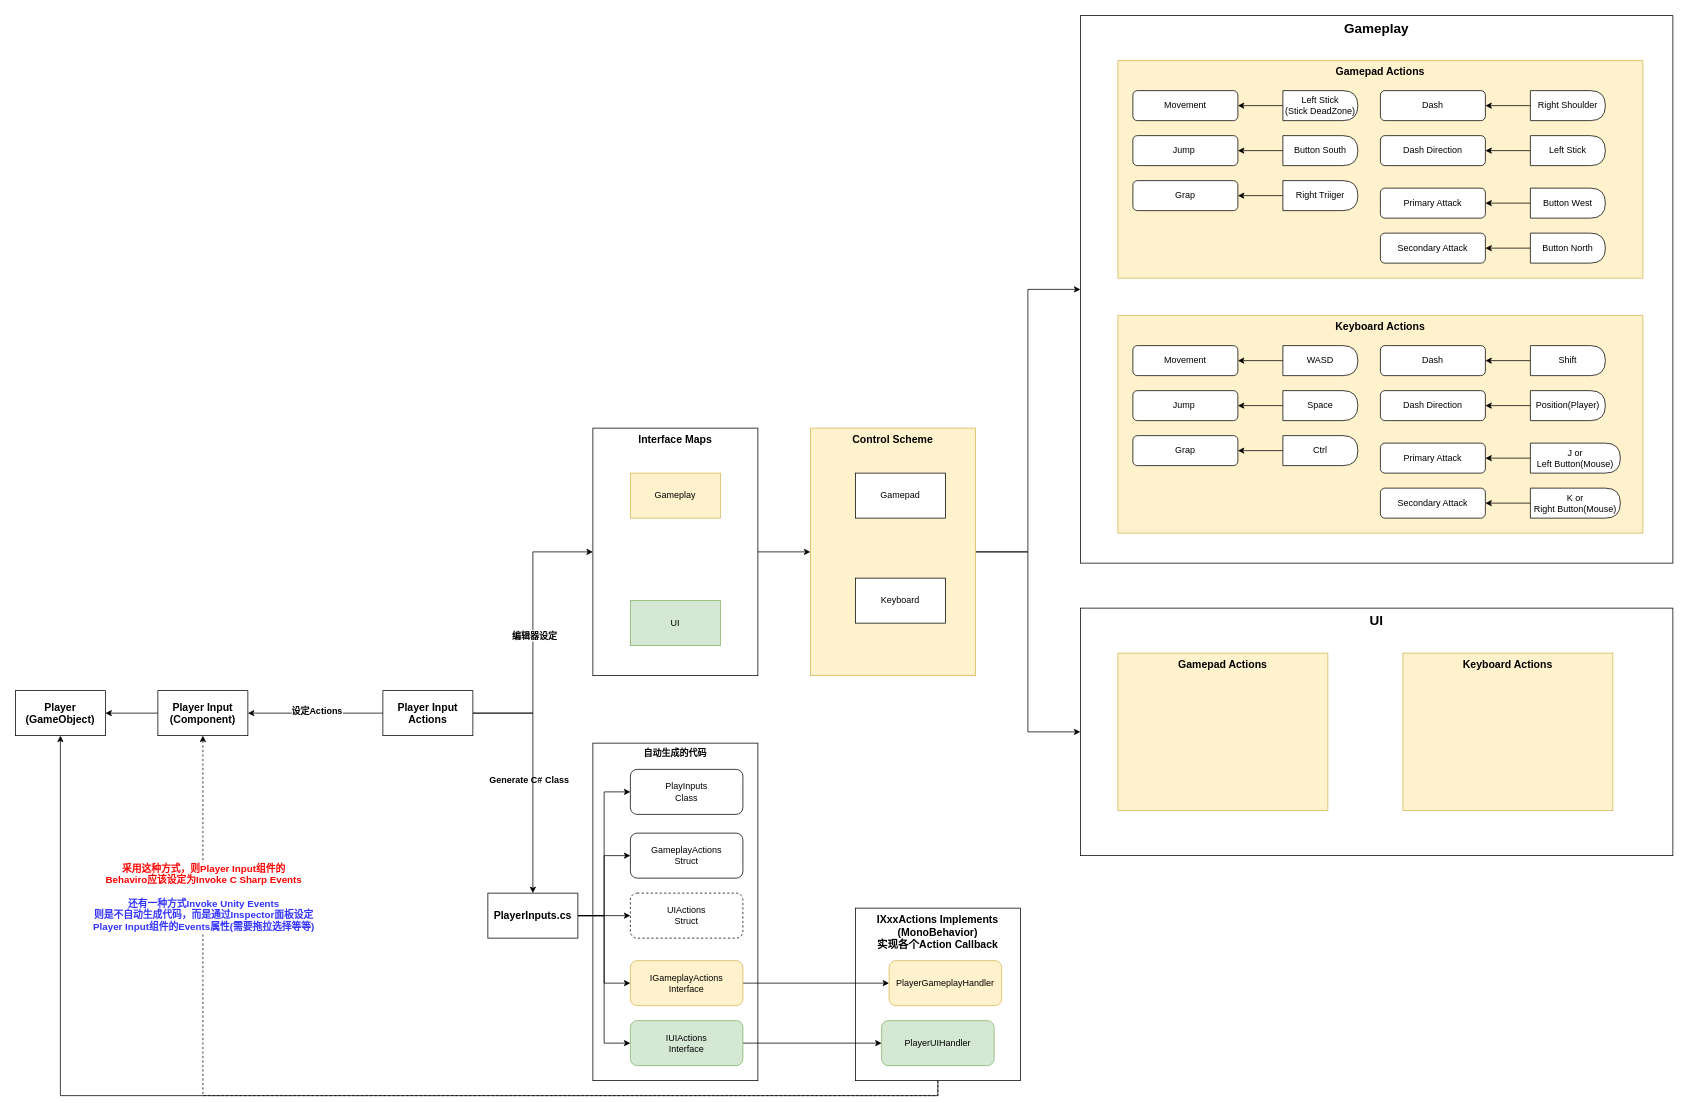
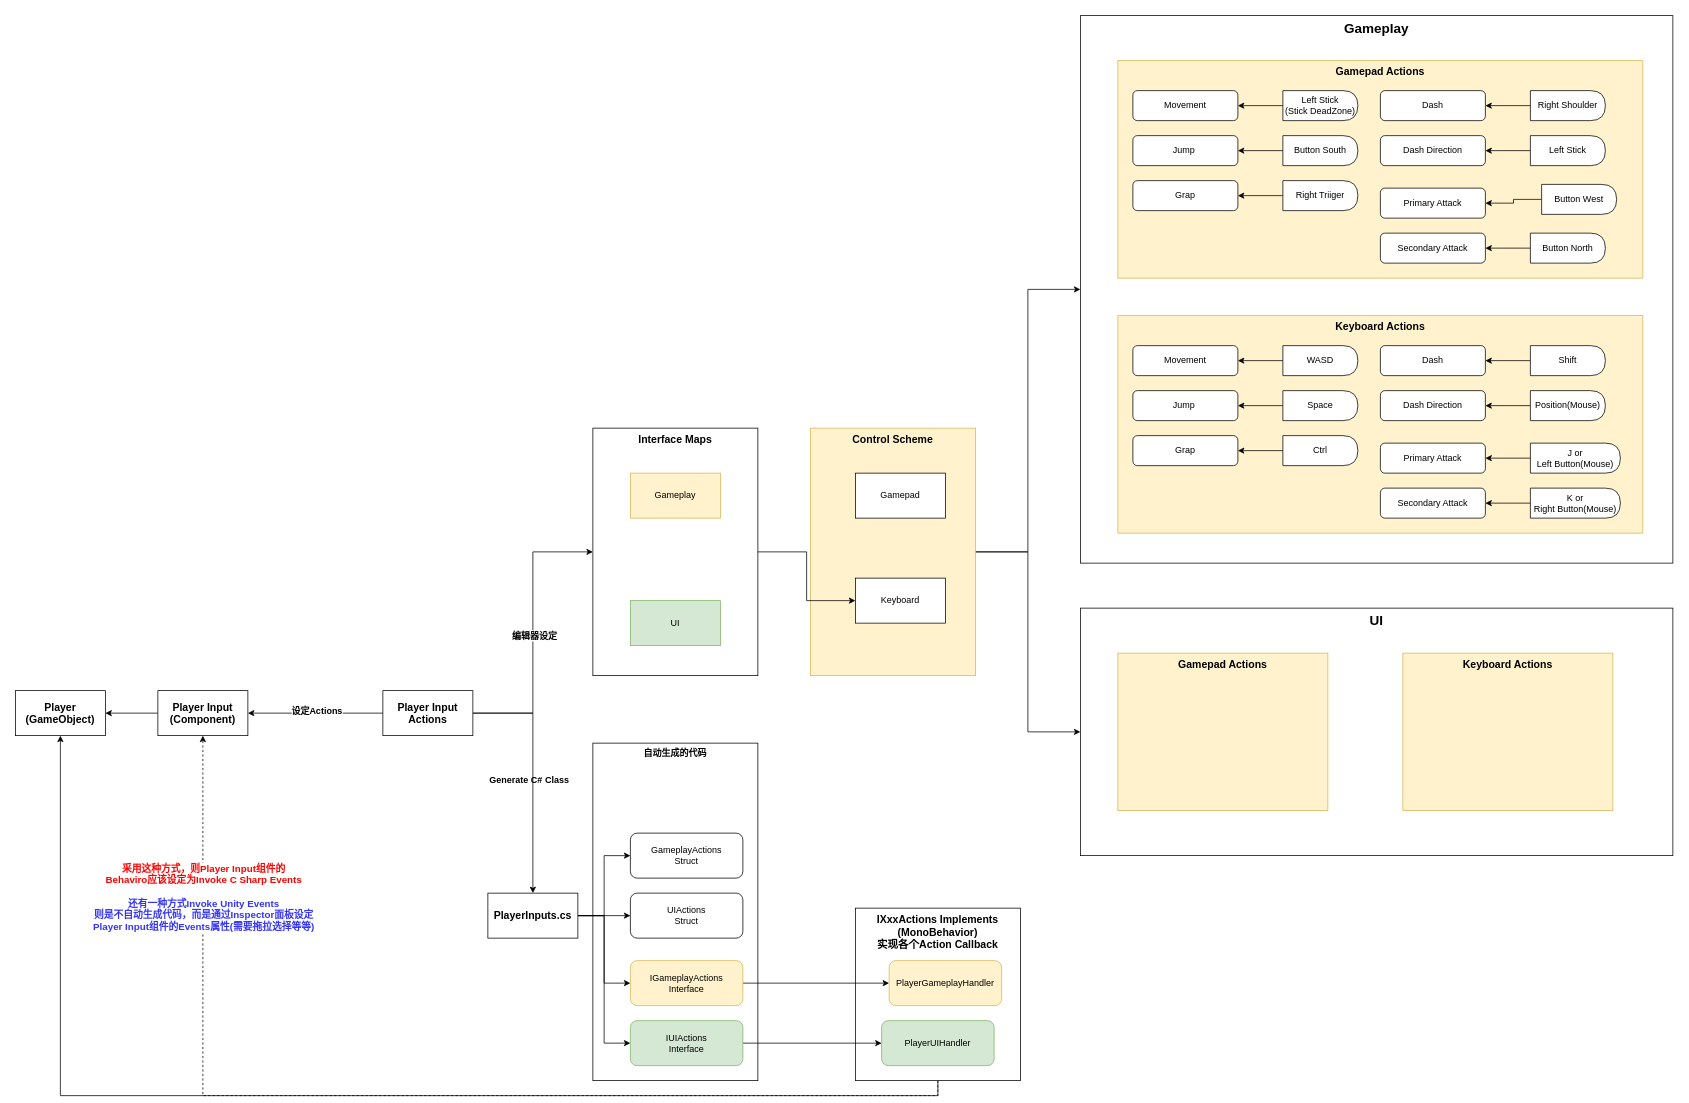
(1568, 203) -> (1579, 199)
(1568, 405) -> (1568, 405)
(804, 552) -> (807, 595)
(604, 792) -> none
(687, 792) -> none
(687, 915) -> (687, 915)
